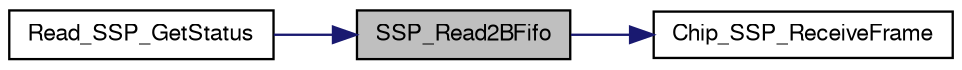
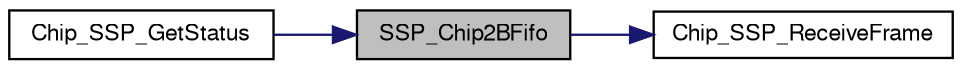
(141, 35) -> (141, 35)
(464, 35) -> (464, 35)
